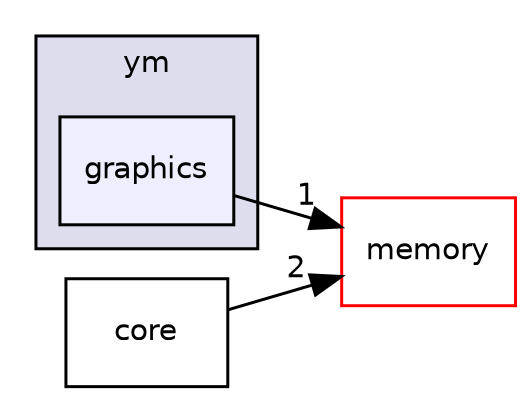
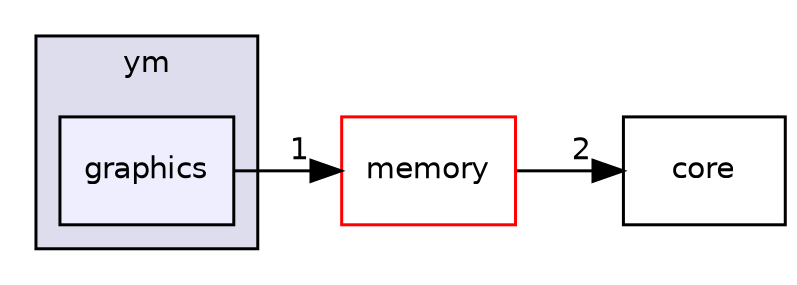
(270, 297) -> (555, 171)
